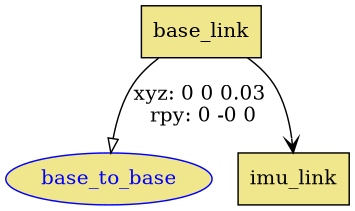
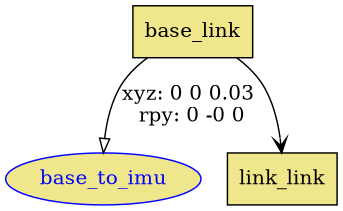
(109, 179) -> (103, 179)
(294, 179) -> (282, 179)
